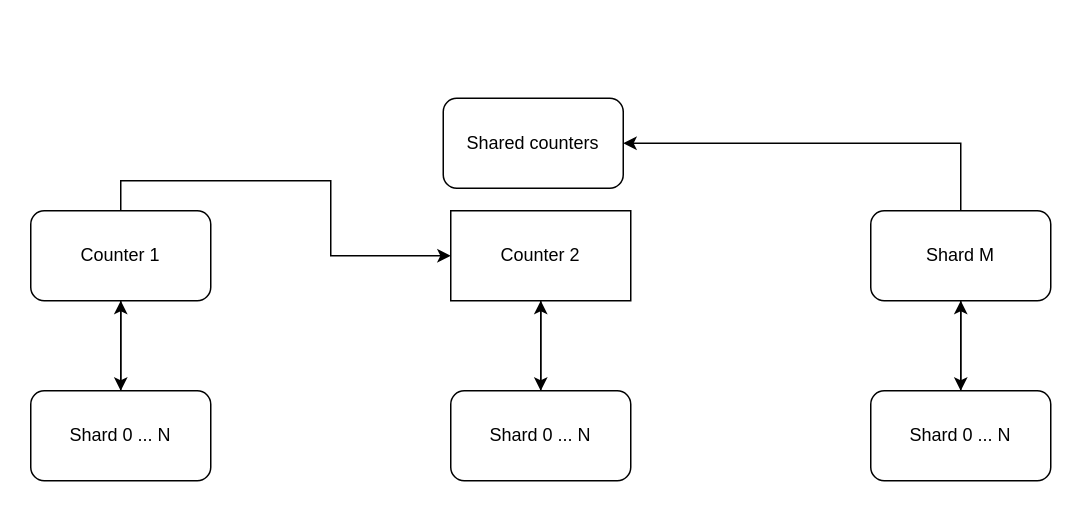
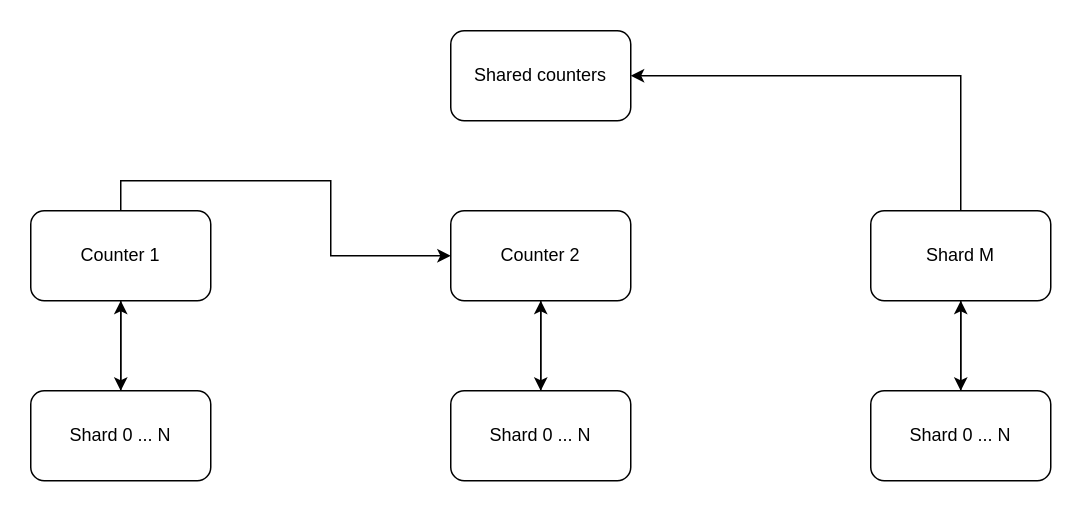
(533, 143) -> (541, 76)
(541, 256) -> (541, 256)
